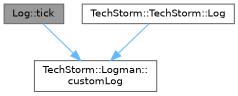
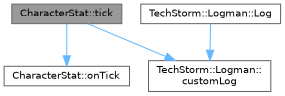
(34, 14) -> (67, 14)
(158, 14) -> (211, 14)
none -> (67, 76)
